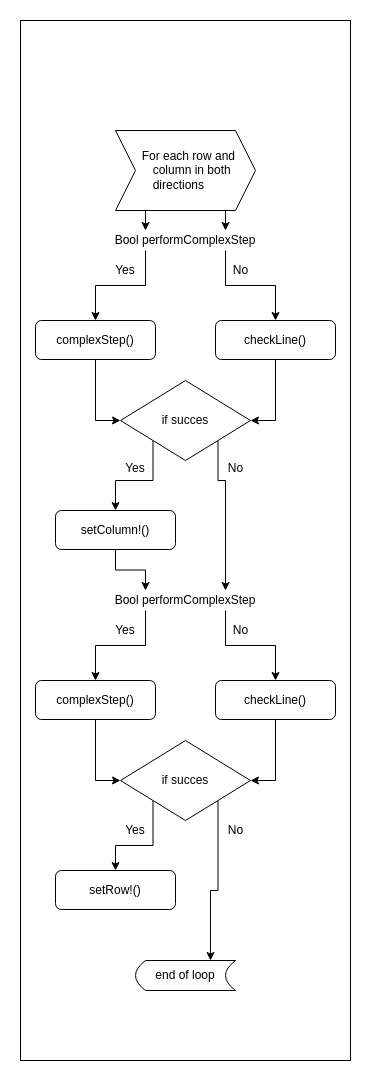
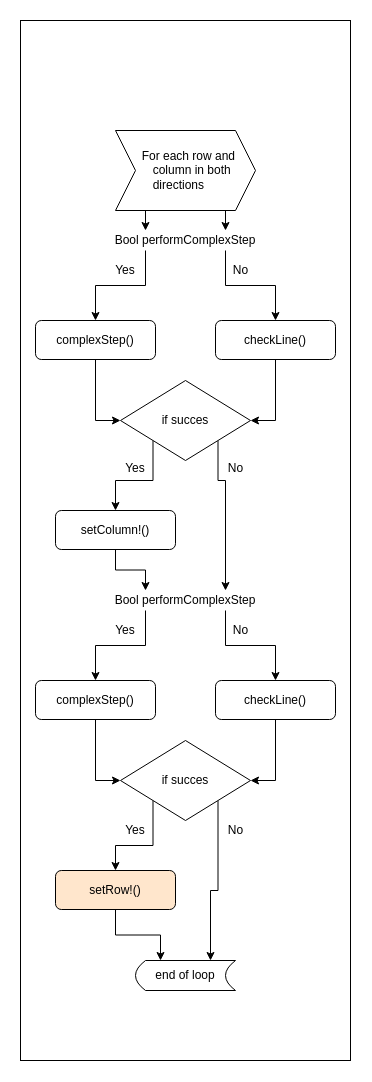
(116, 890) -> (116, 890)
none -> (135, 935)
